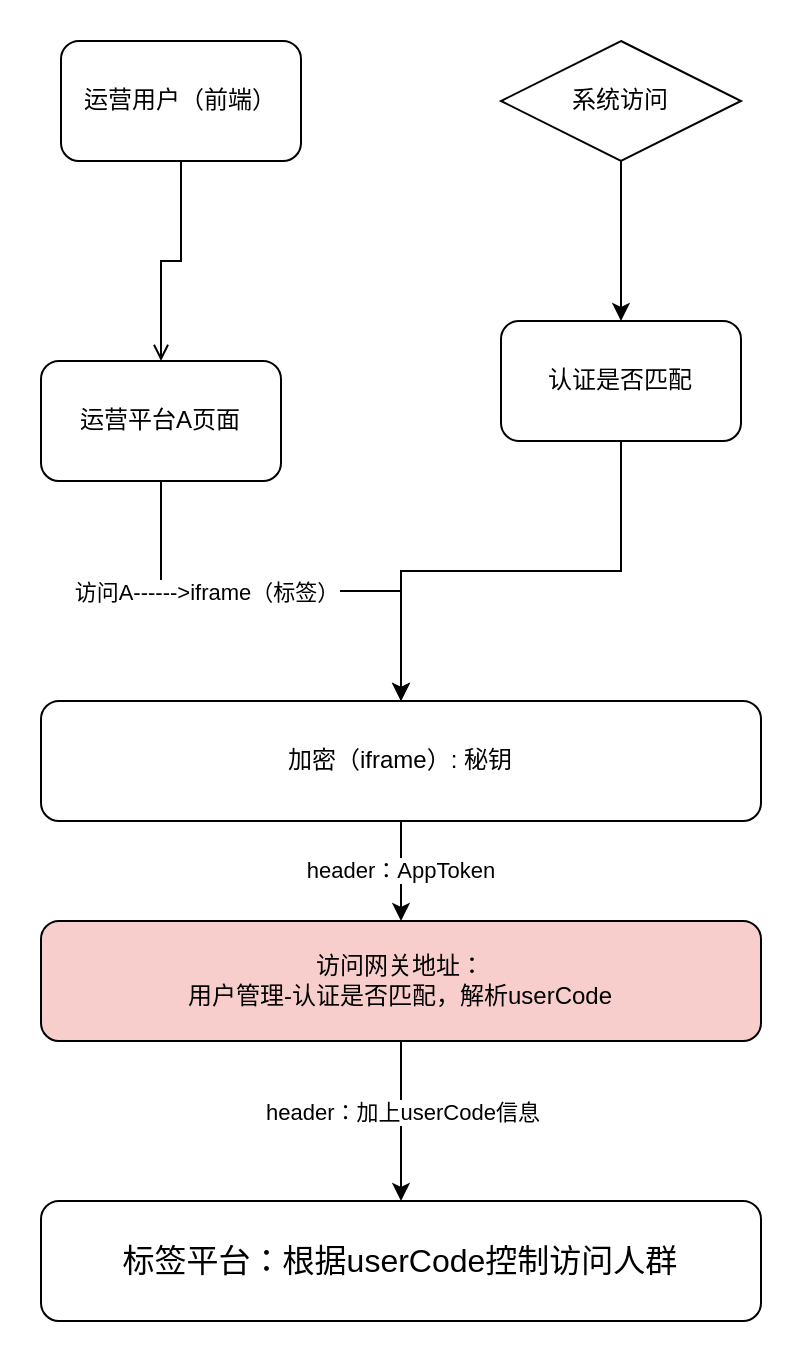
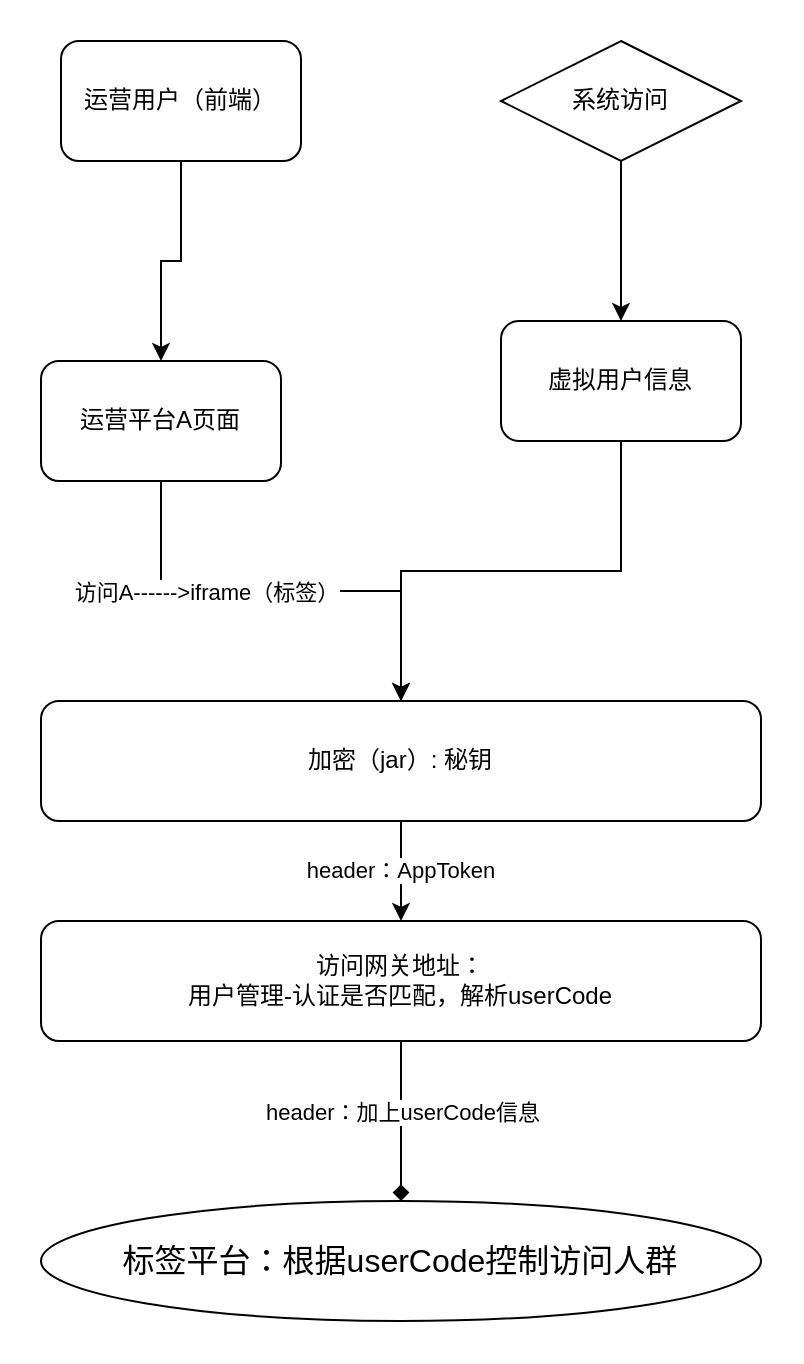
(161, 348) -> (161, 346)
(621, 381) -> (621, 381)
(401, 761) -> (401, 761)
(401, 981) -> (401, 981)
(401, 1186) -> (401, 1185)
(401, 1261) -> (401, 1261)
